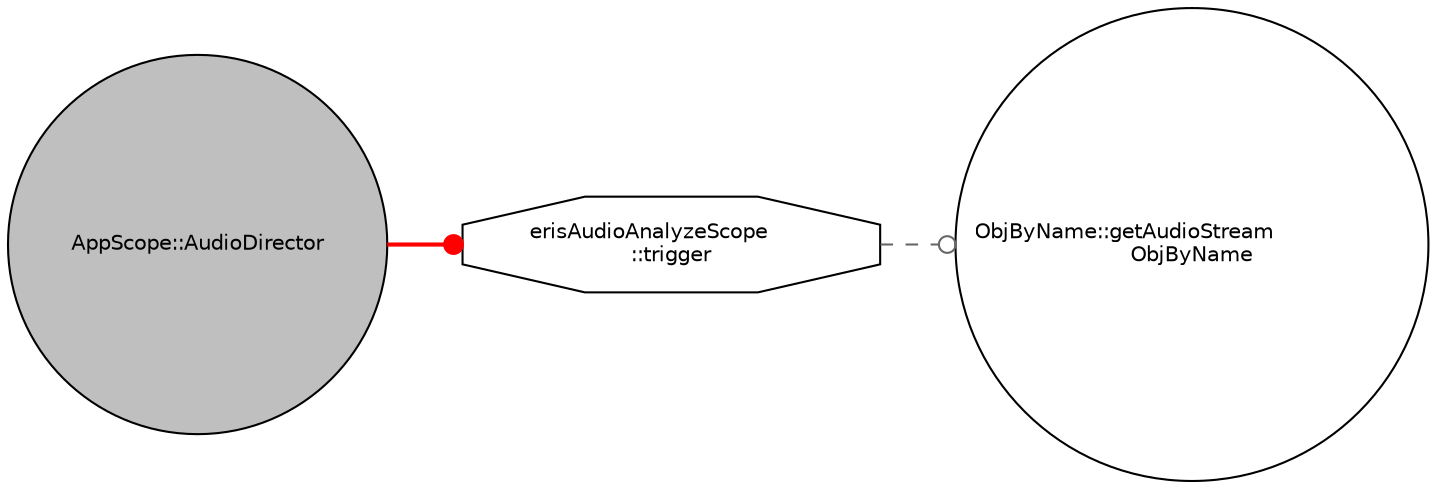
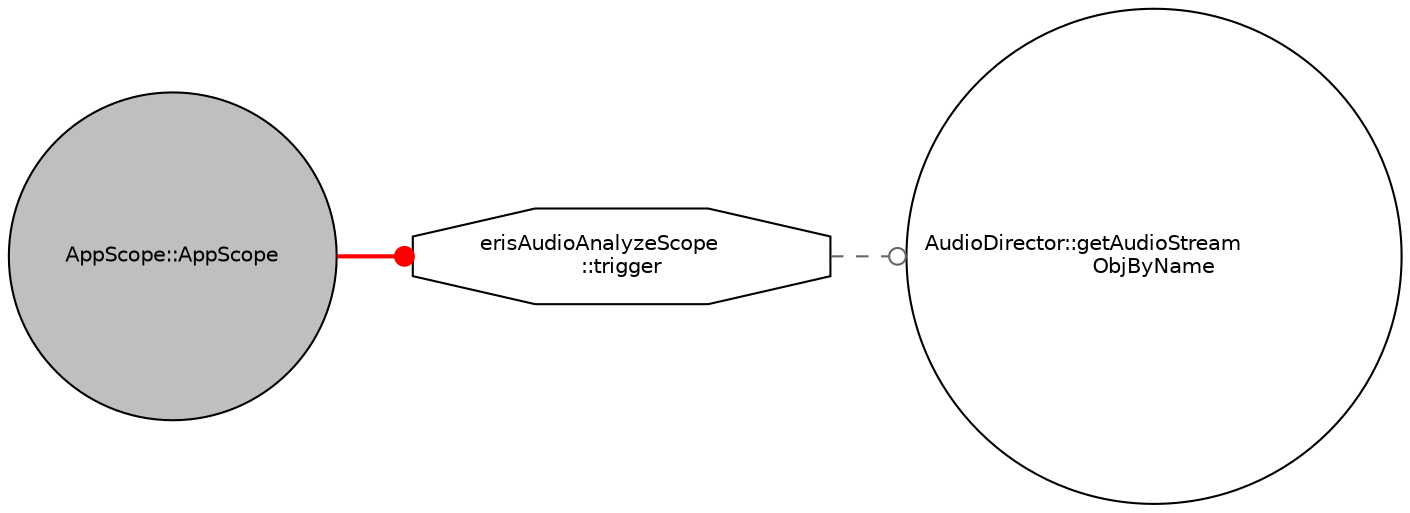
(198, 245) -> (173, 256)
(1192, 245) -> (1154, 256)
